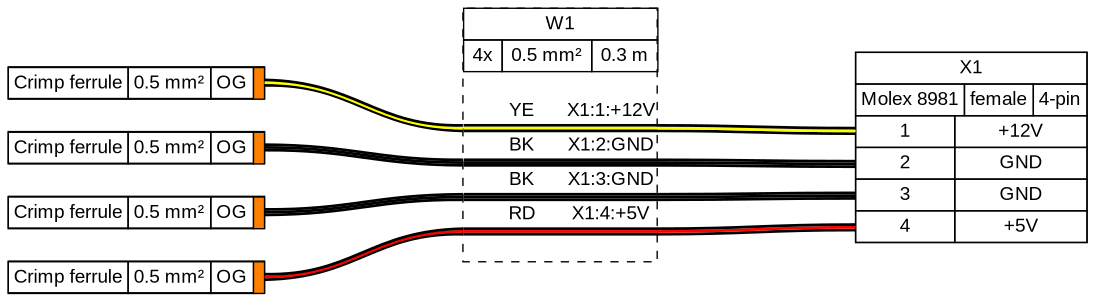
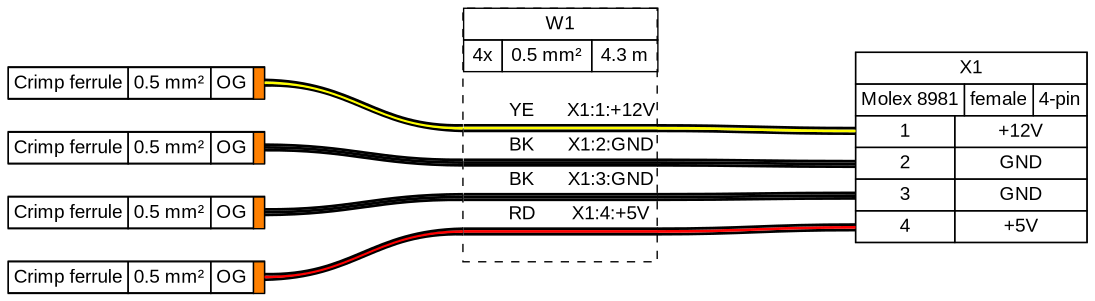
(625, 55) -> (625, 55)
